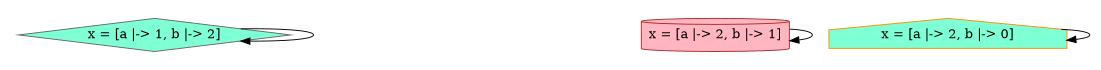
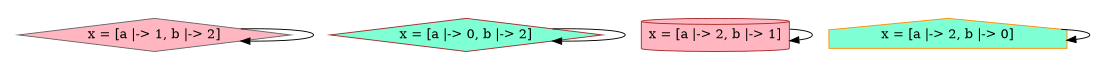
(154, 35) -> (154, 35)
none -> (466, 35)
